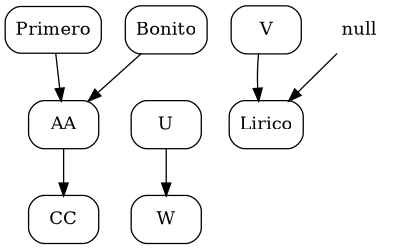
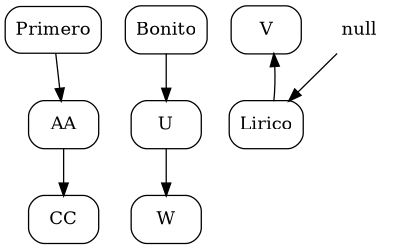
(258, 71) -> (275, 84)
(120, 73) -> (166, 71)
